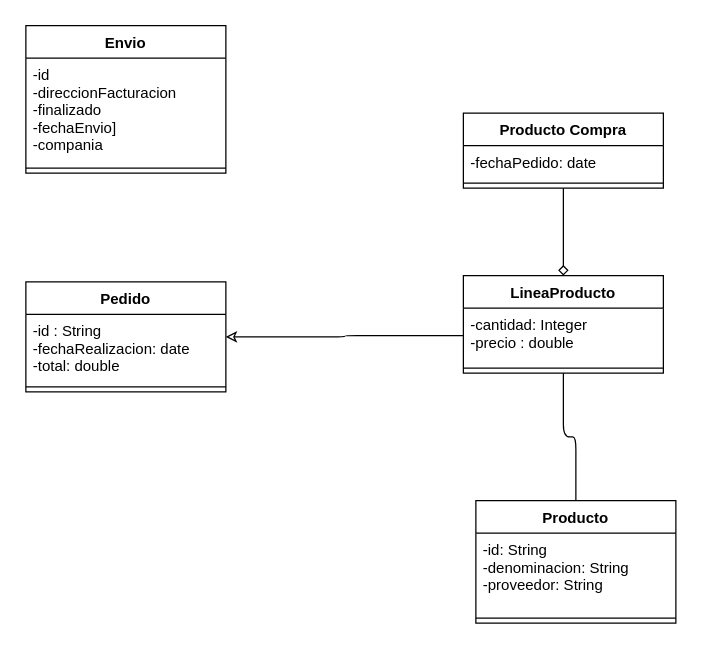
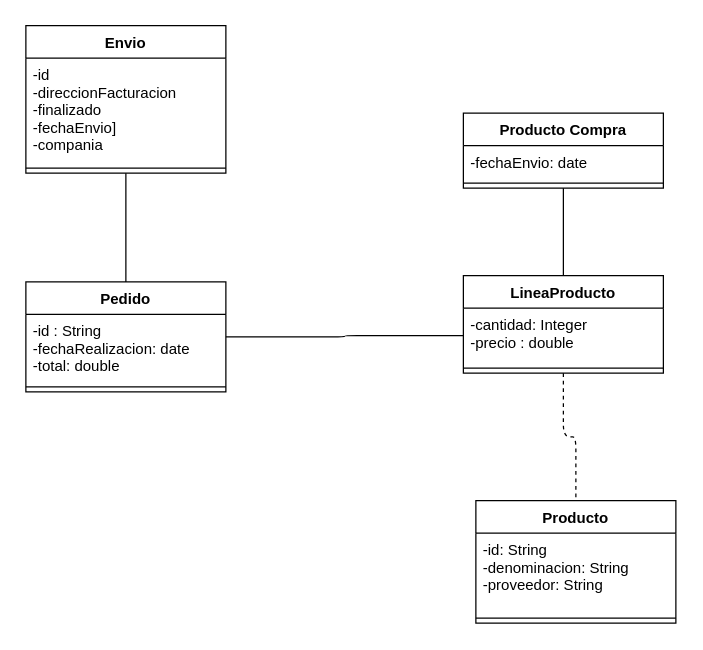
(540, 163) -> (536, 163)
none -> (126, 230)
(563, 265) -> (563, 270)
(236, 337) -> (232, 337)
(573, 437) -> (573, 437)
